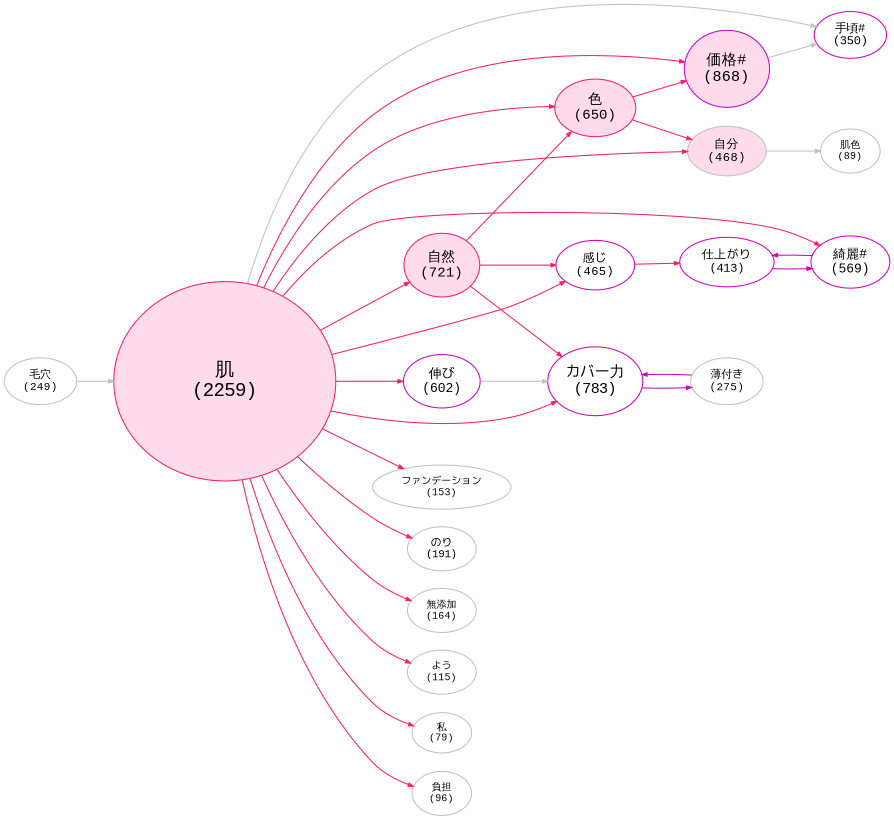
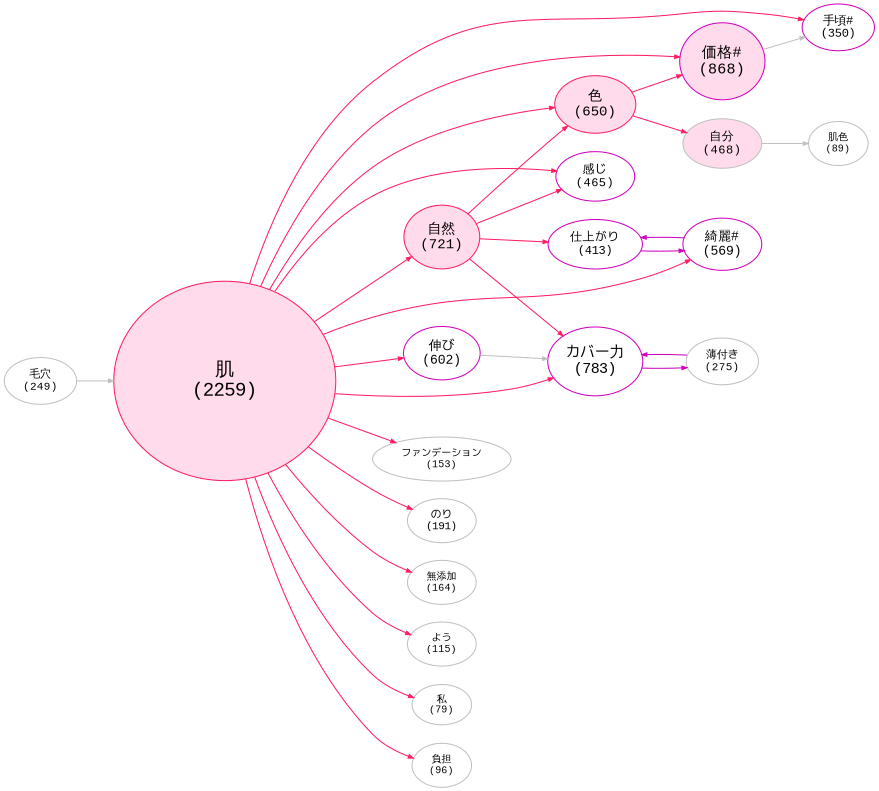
(464, 28) -> (460, 33)
(455, 168) -> none
(655, 264) -> (511, 240)
